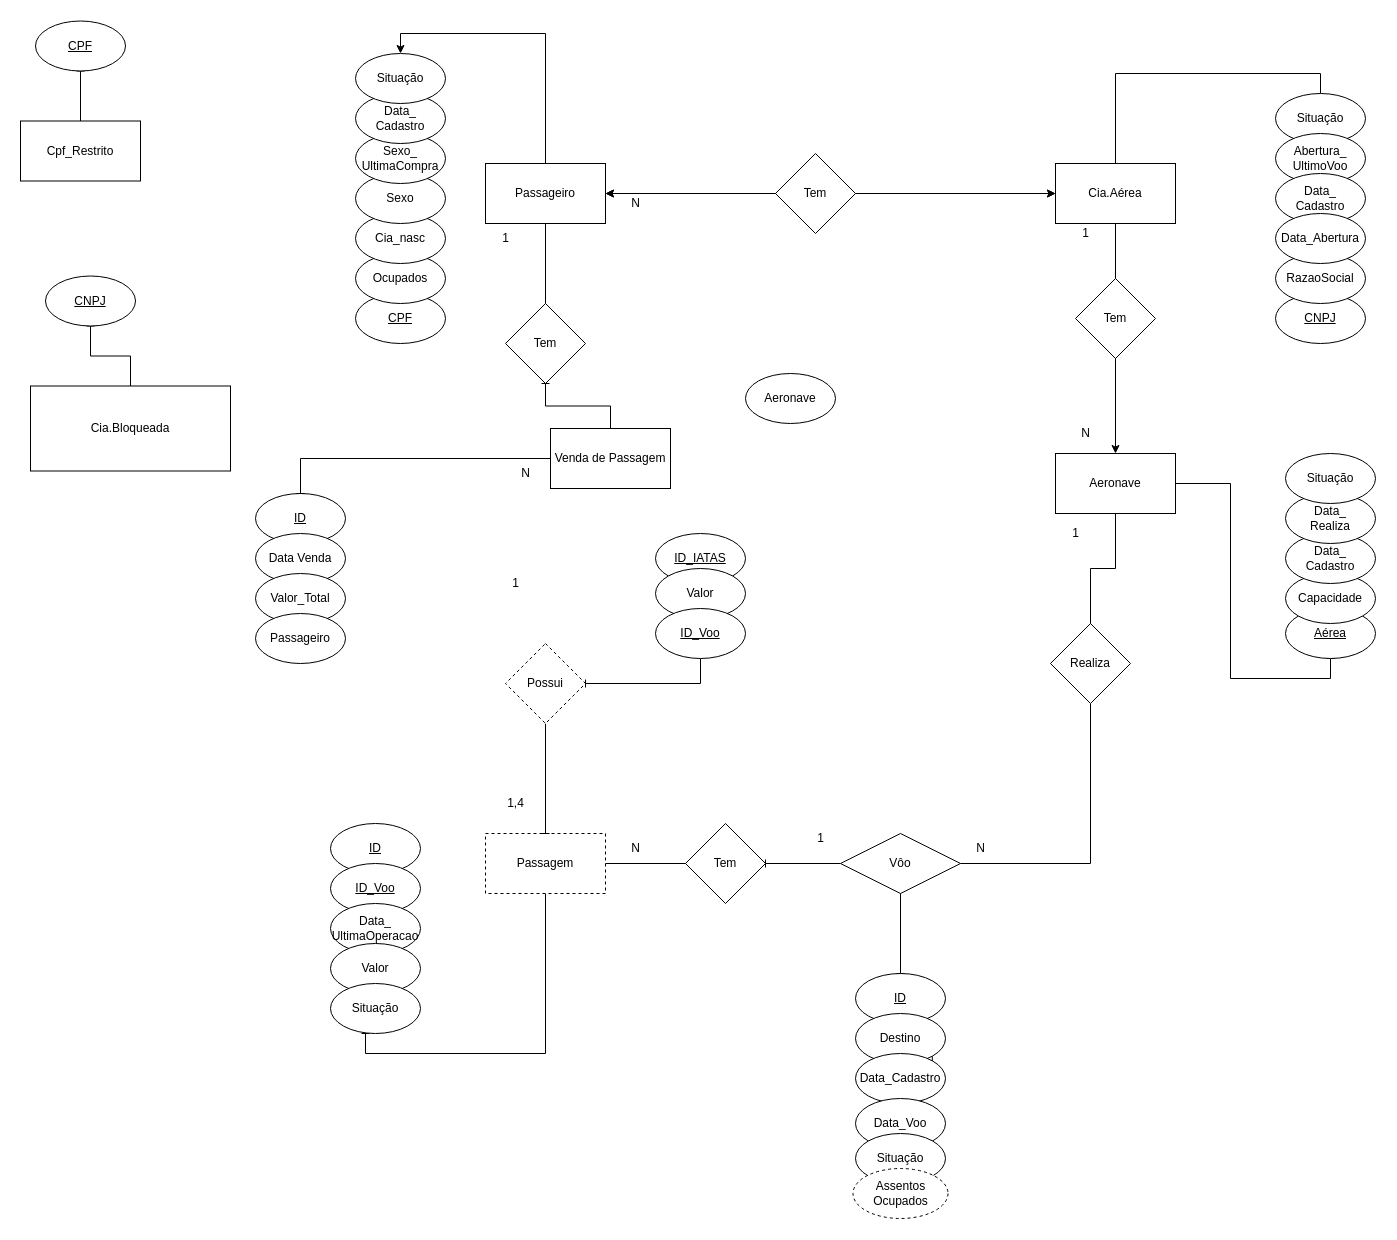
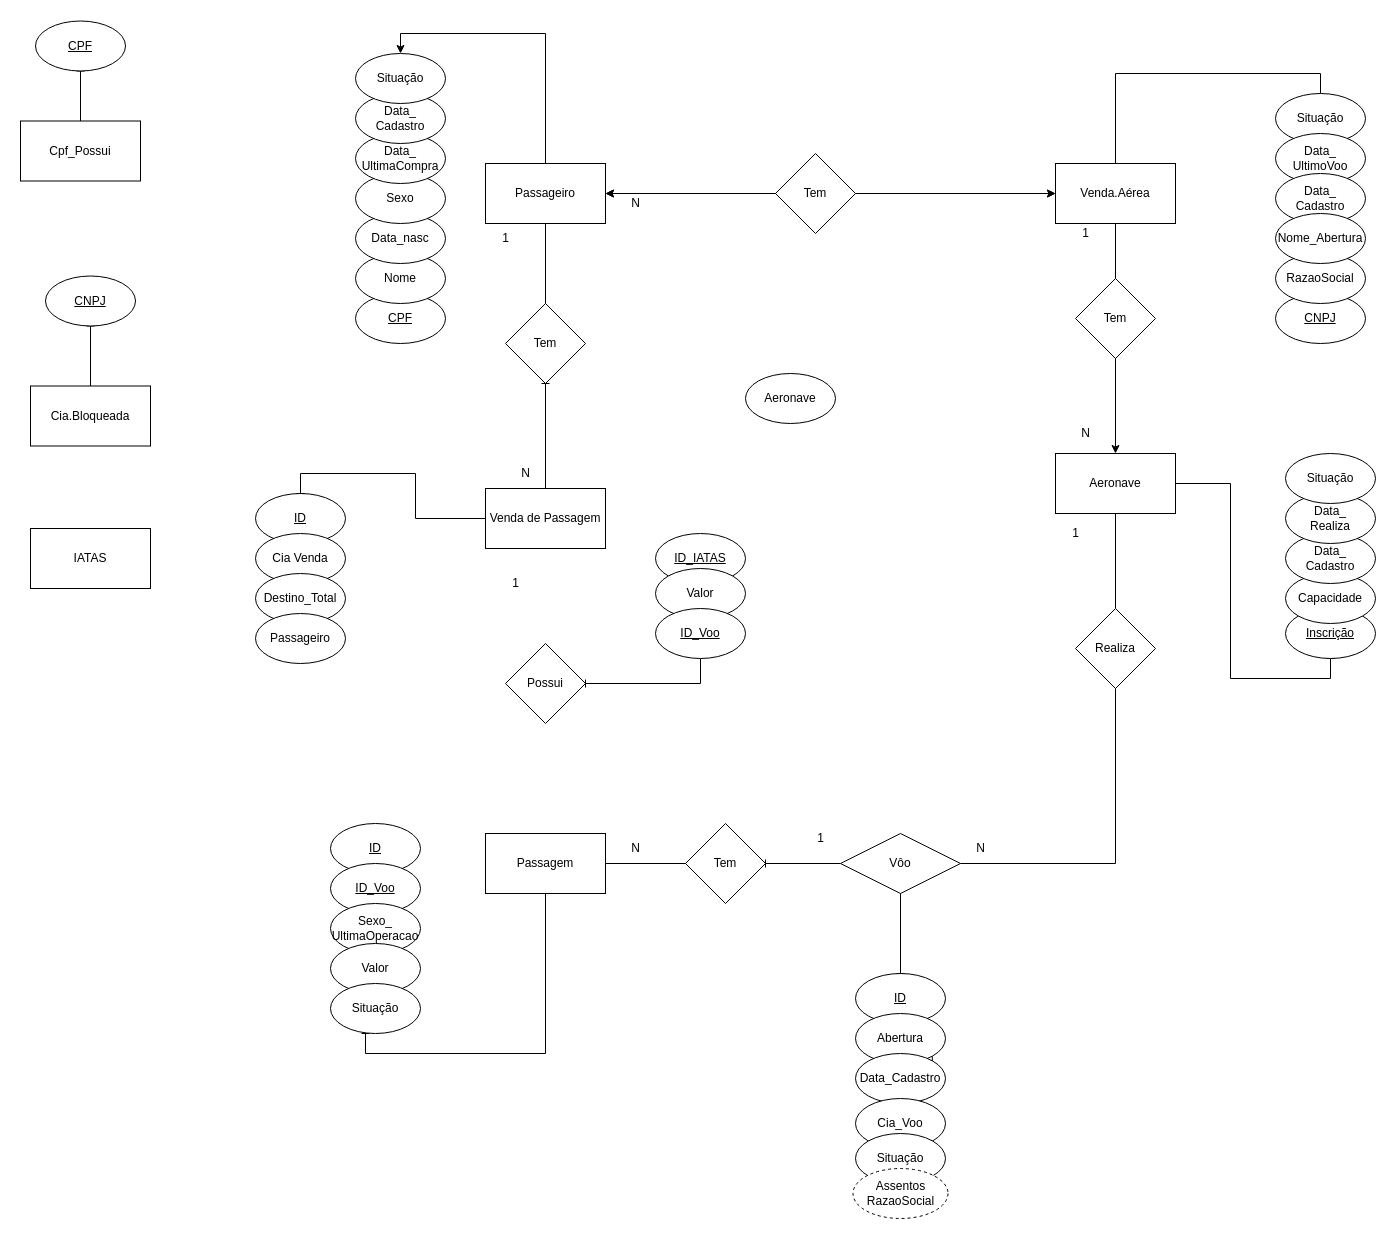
(81, 152) -> (81, 152)
(401, 159) -> (401, 159)
(1321, 159) -> (1321, 159)
(1116, 194) -> (1116, 194)
(401, 239) -> (401, 239)
(1321, 239) -> (1321, 239)
(401, 279) -> (401, 279)
(131, 429) -> (91, 416)
(611, 459) -> (546, 519)
none -> (91, 559)
(301, 559) -> (301, 559)
(301, 599) -> (301, 599)
(1331, 634) -> (1331, 634)
(1091, 664) -> (1116, 649)
(546, 684) -> (546, 684)
(546, 779) -> none
(516, 804) -> none
(546, 864) -> (546, 864)
(376, 929) -> (376, 929)
(901, 1039) -> (901, 1039)
(901, 1124) -> (901, 1124)
(901, 1194) -> (901, 1194)
